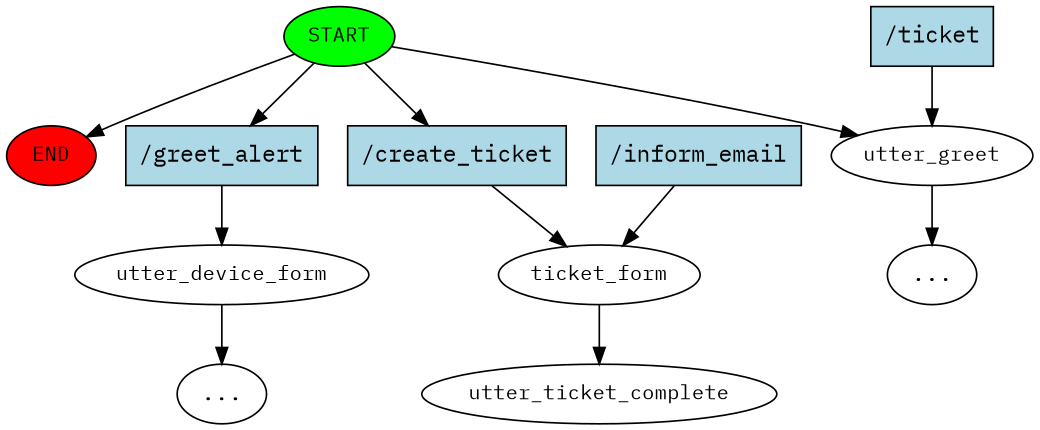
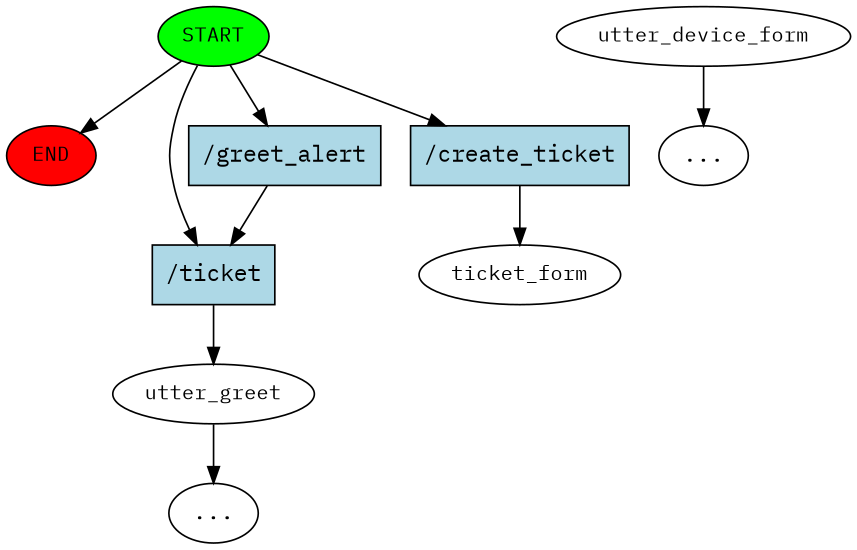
(617, 87) -> (170, 147)
(699, 156) -> none
(222, 207) -> (253, 208)
(599, 394) -> none
